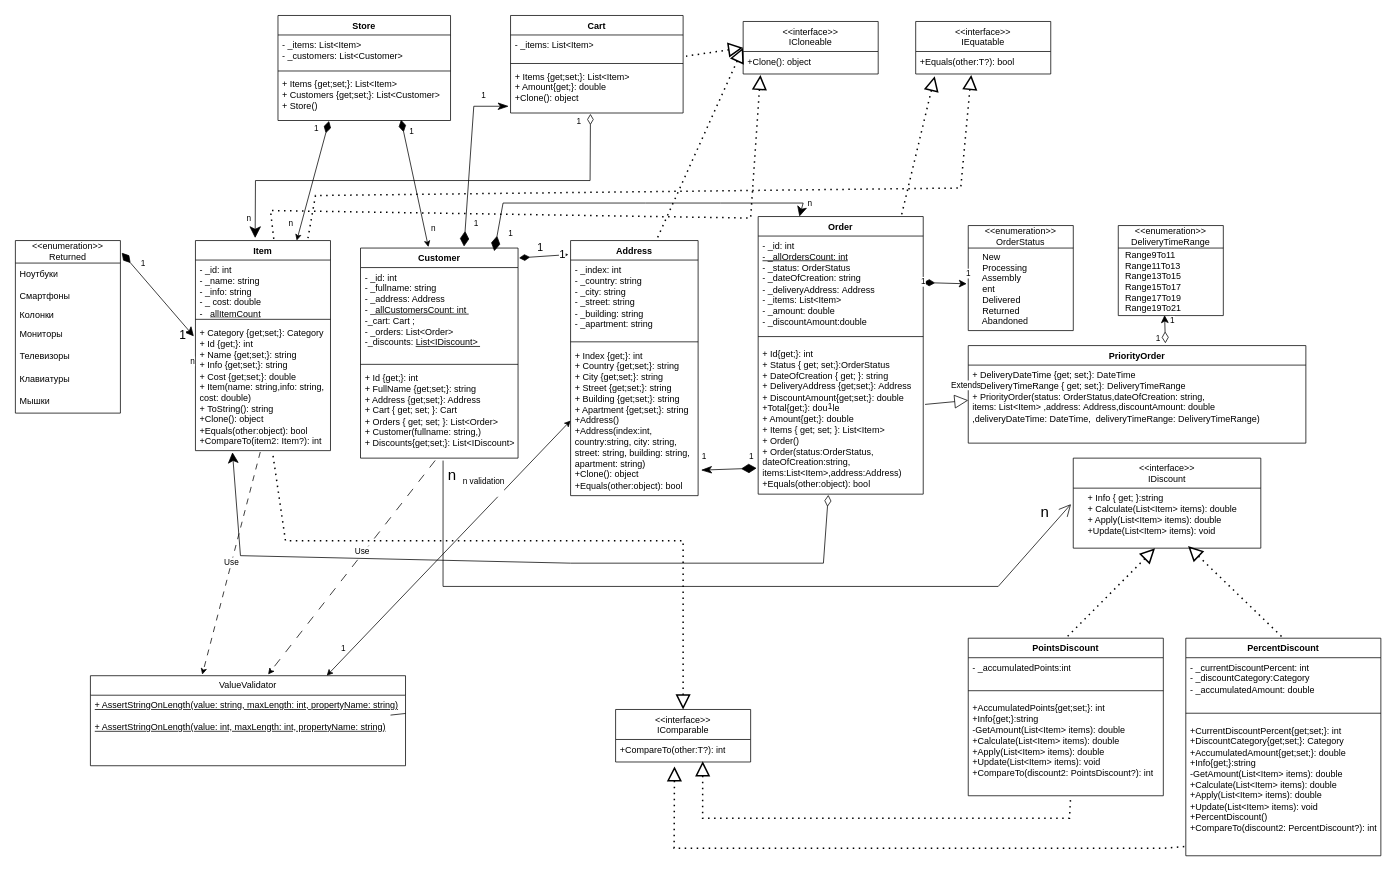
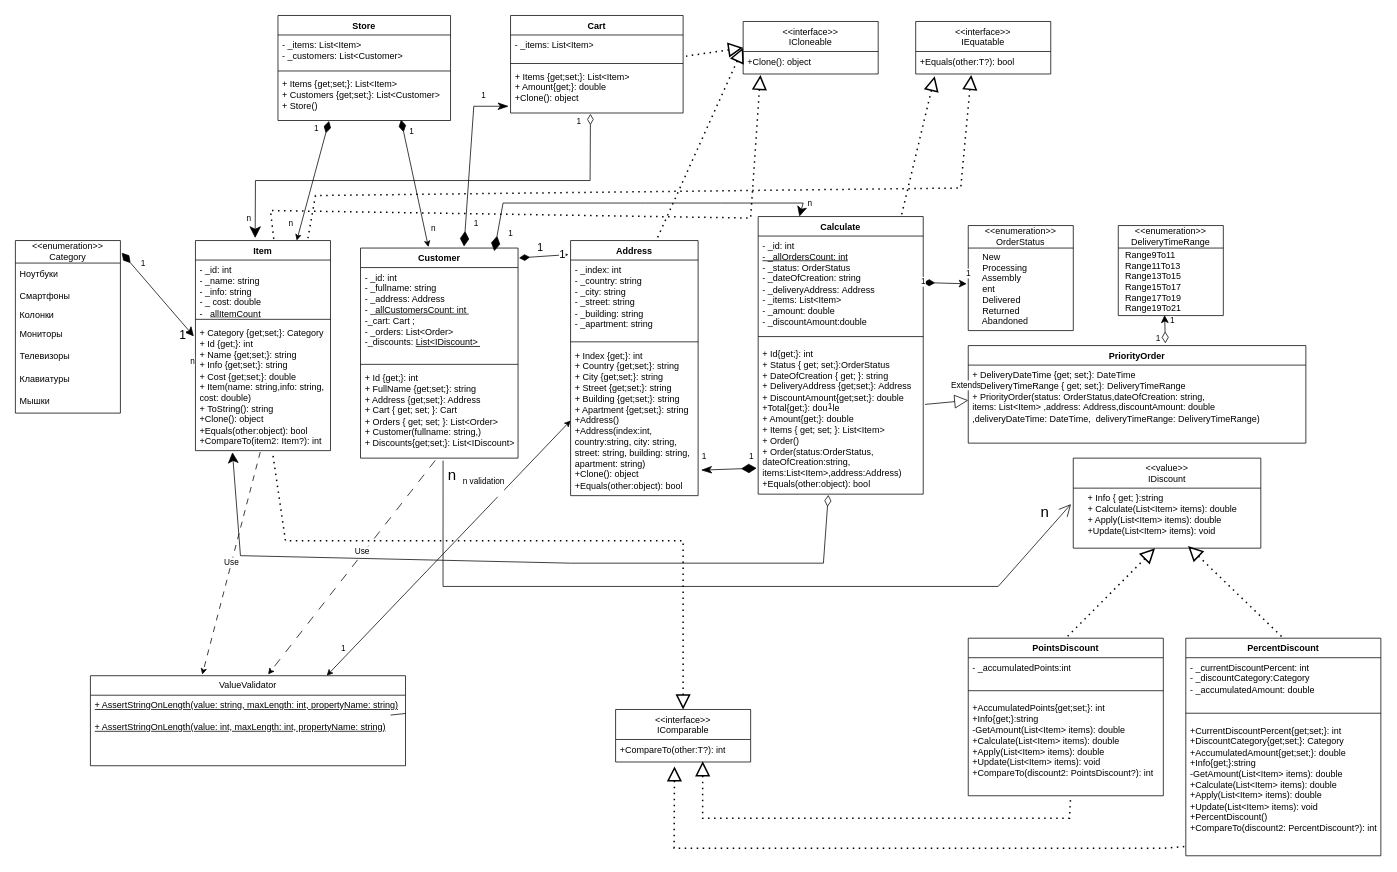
(840, 227) -> (840, 227)
(68, 252) -> (68, 252)
(1167, 474) -> (1167, 474)
